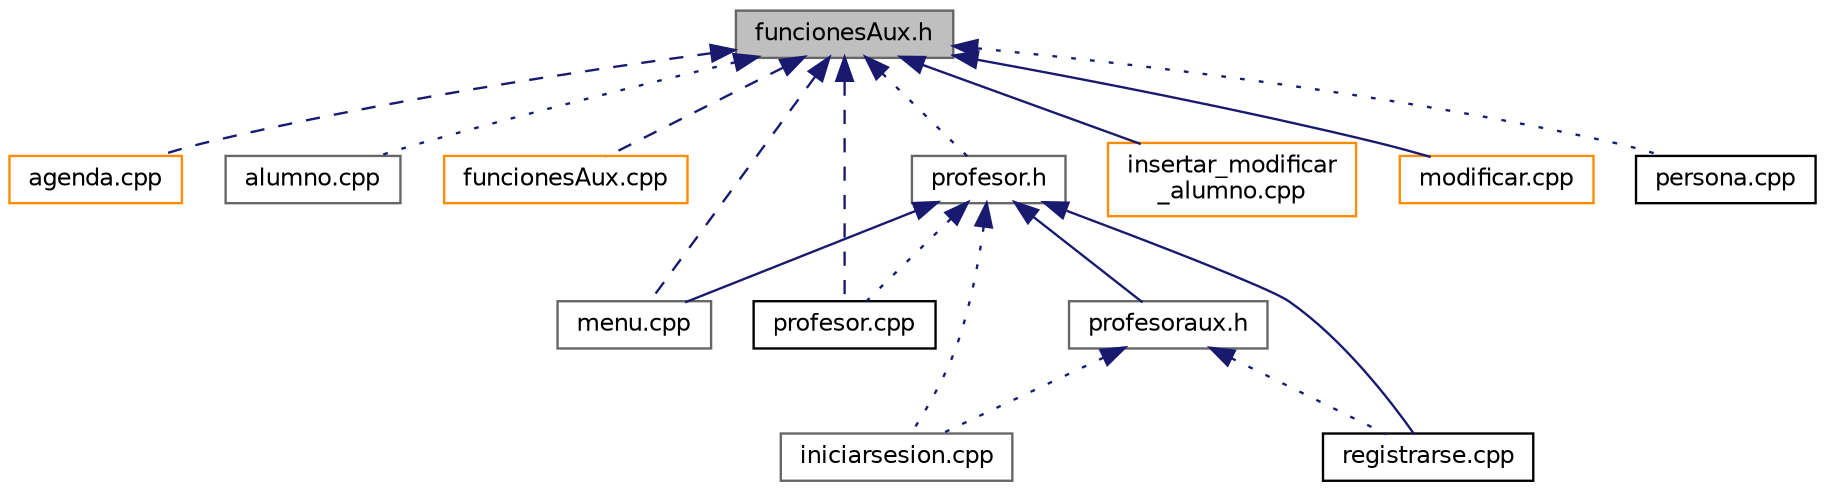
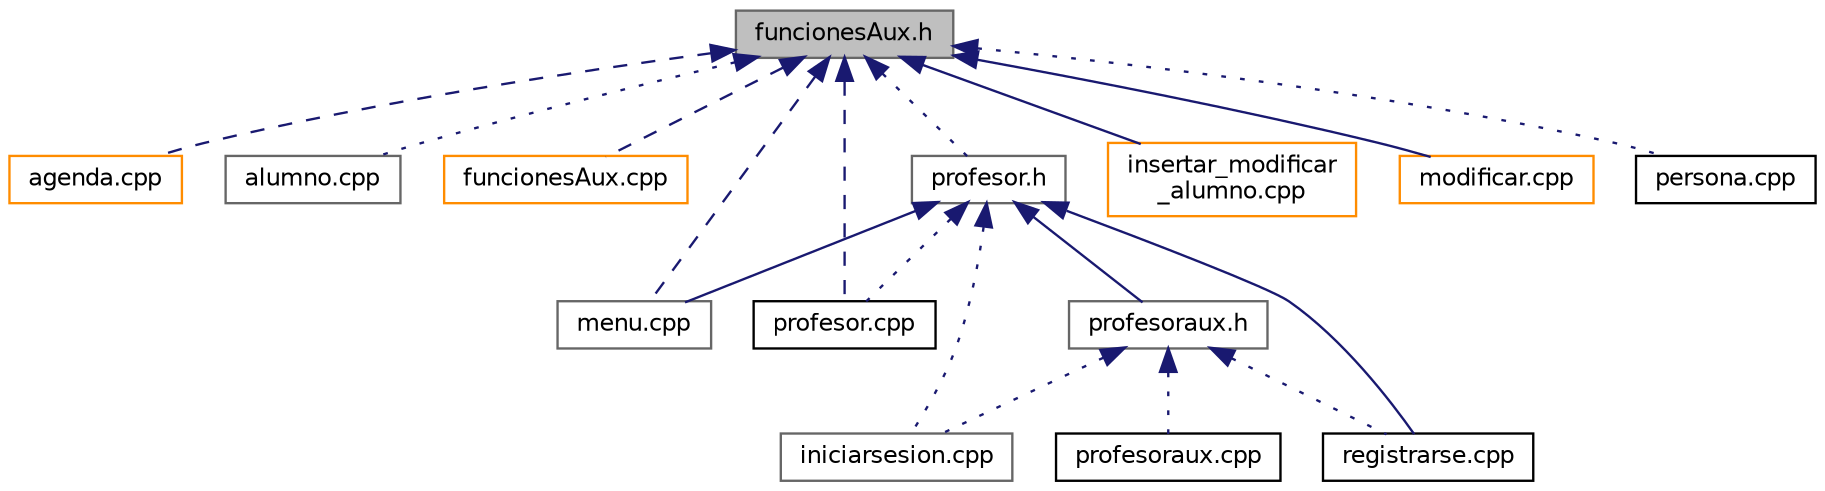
none -> (1168, 457)
